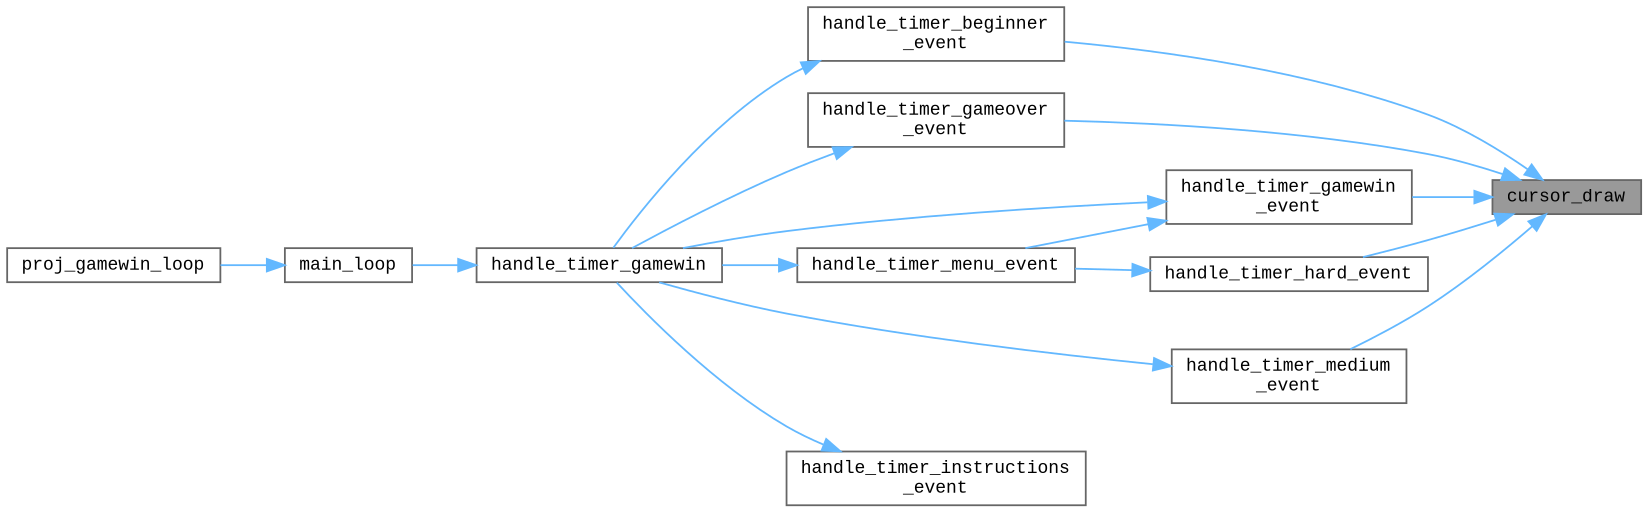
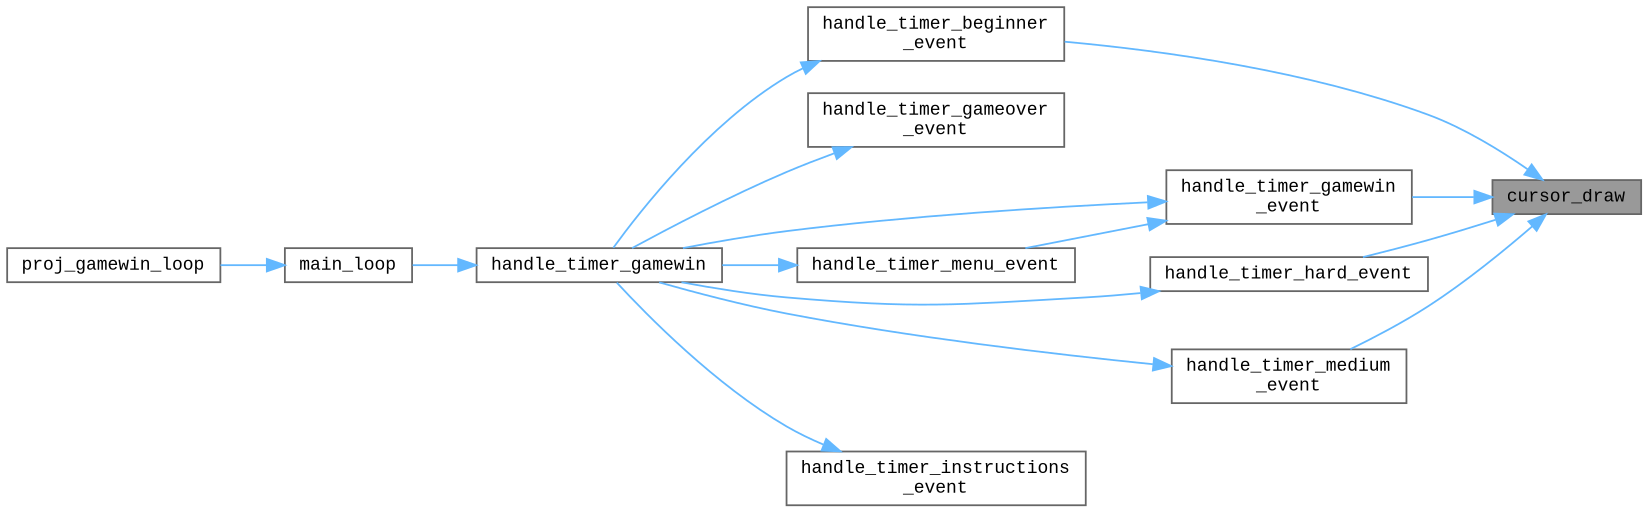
(1286, 134) -> none
(1104, 269) -> (911, 304)
